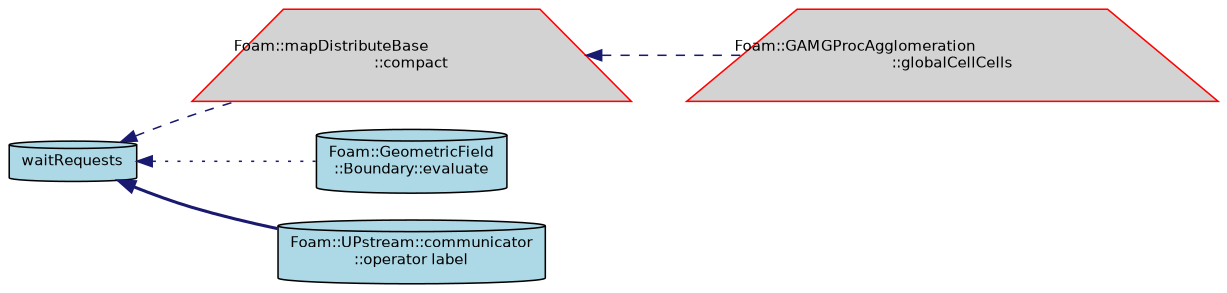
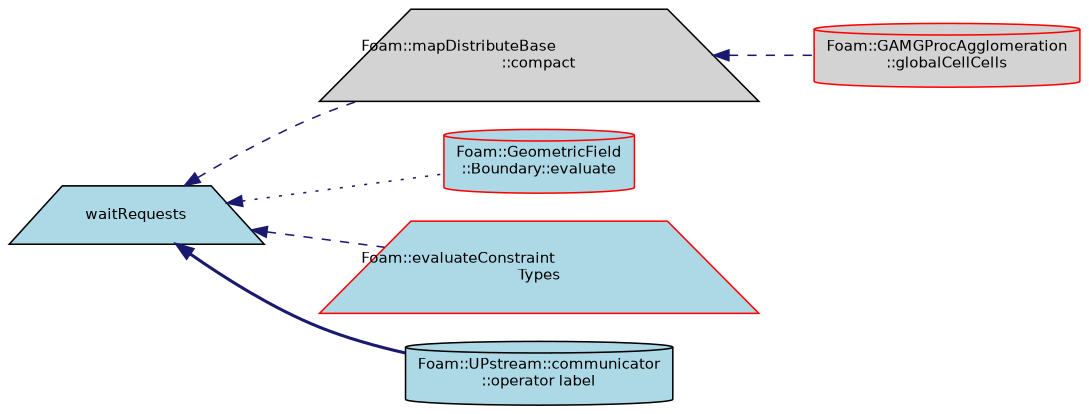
(412, 55) -> (539, 55)
(952, 55) -> (947, 55)
(73, 161) -> (137, 215)
(412, 161) -> (539, 161)
none -> (539, 267)
